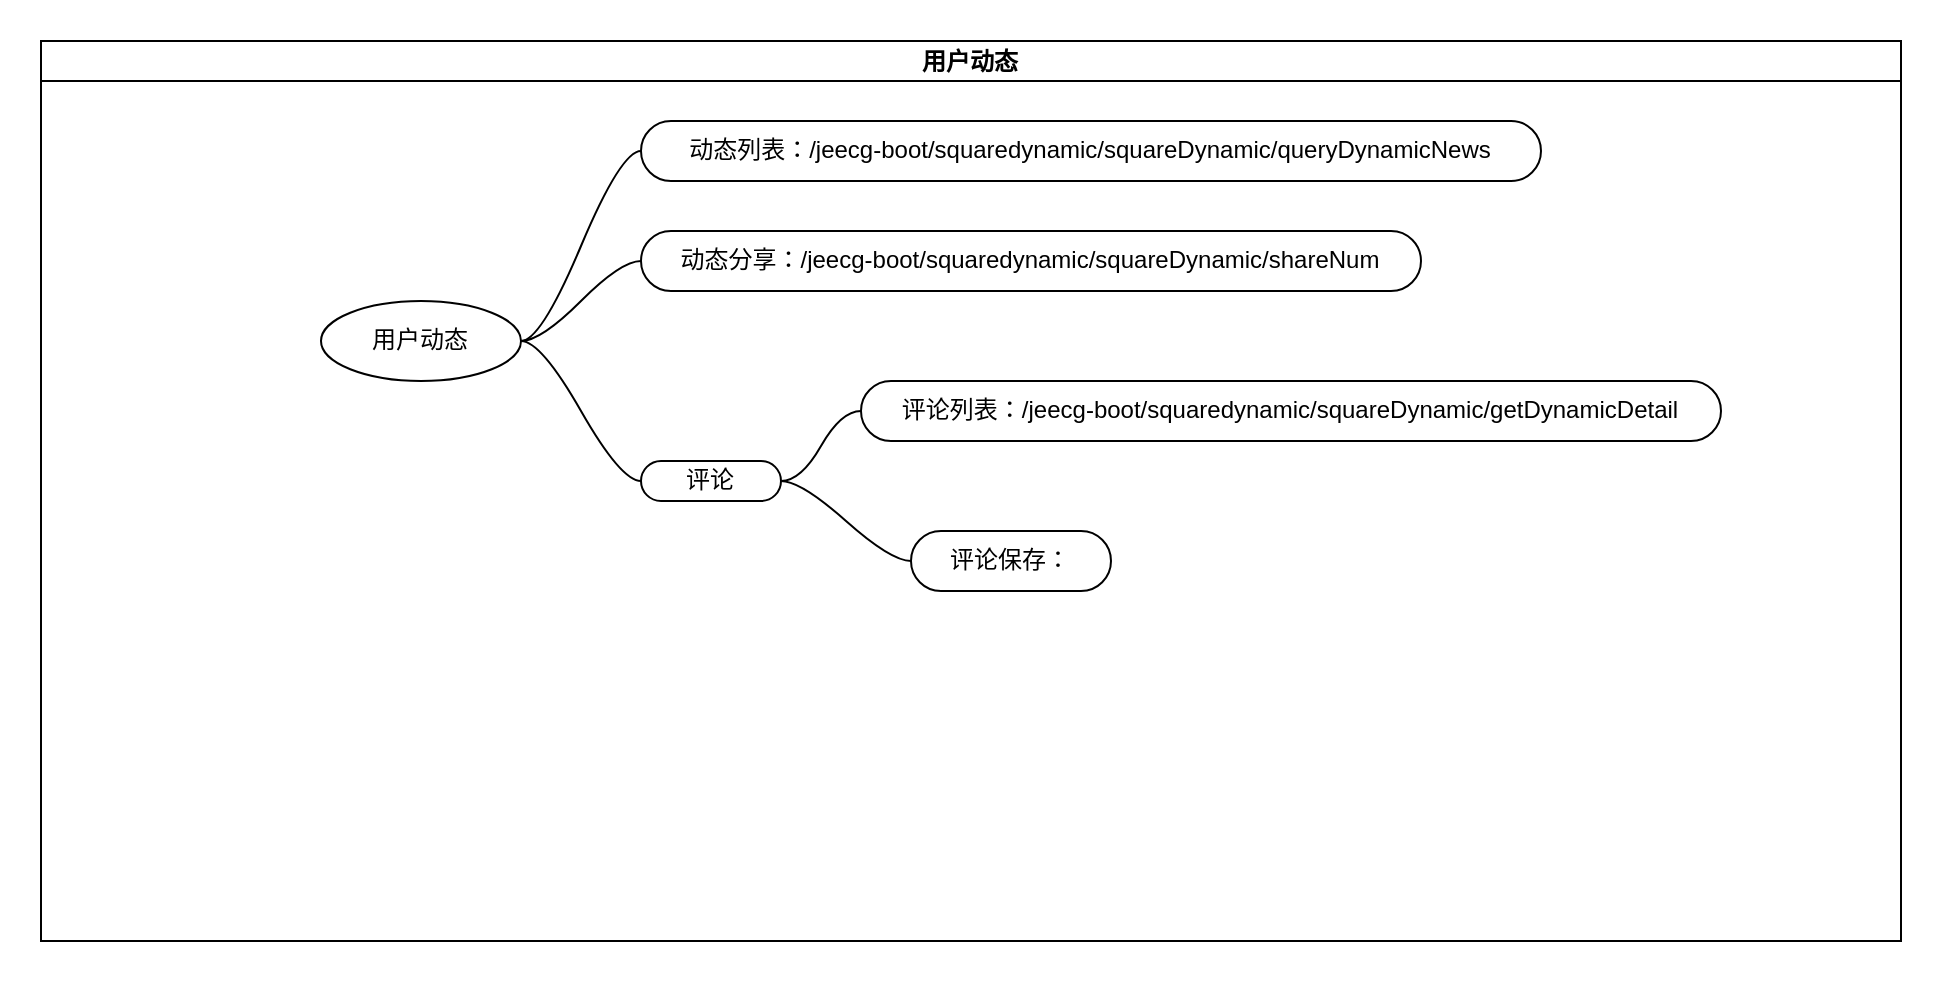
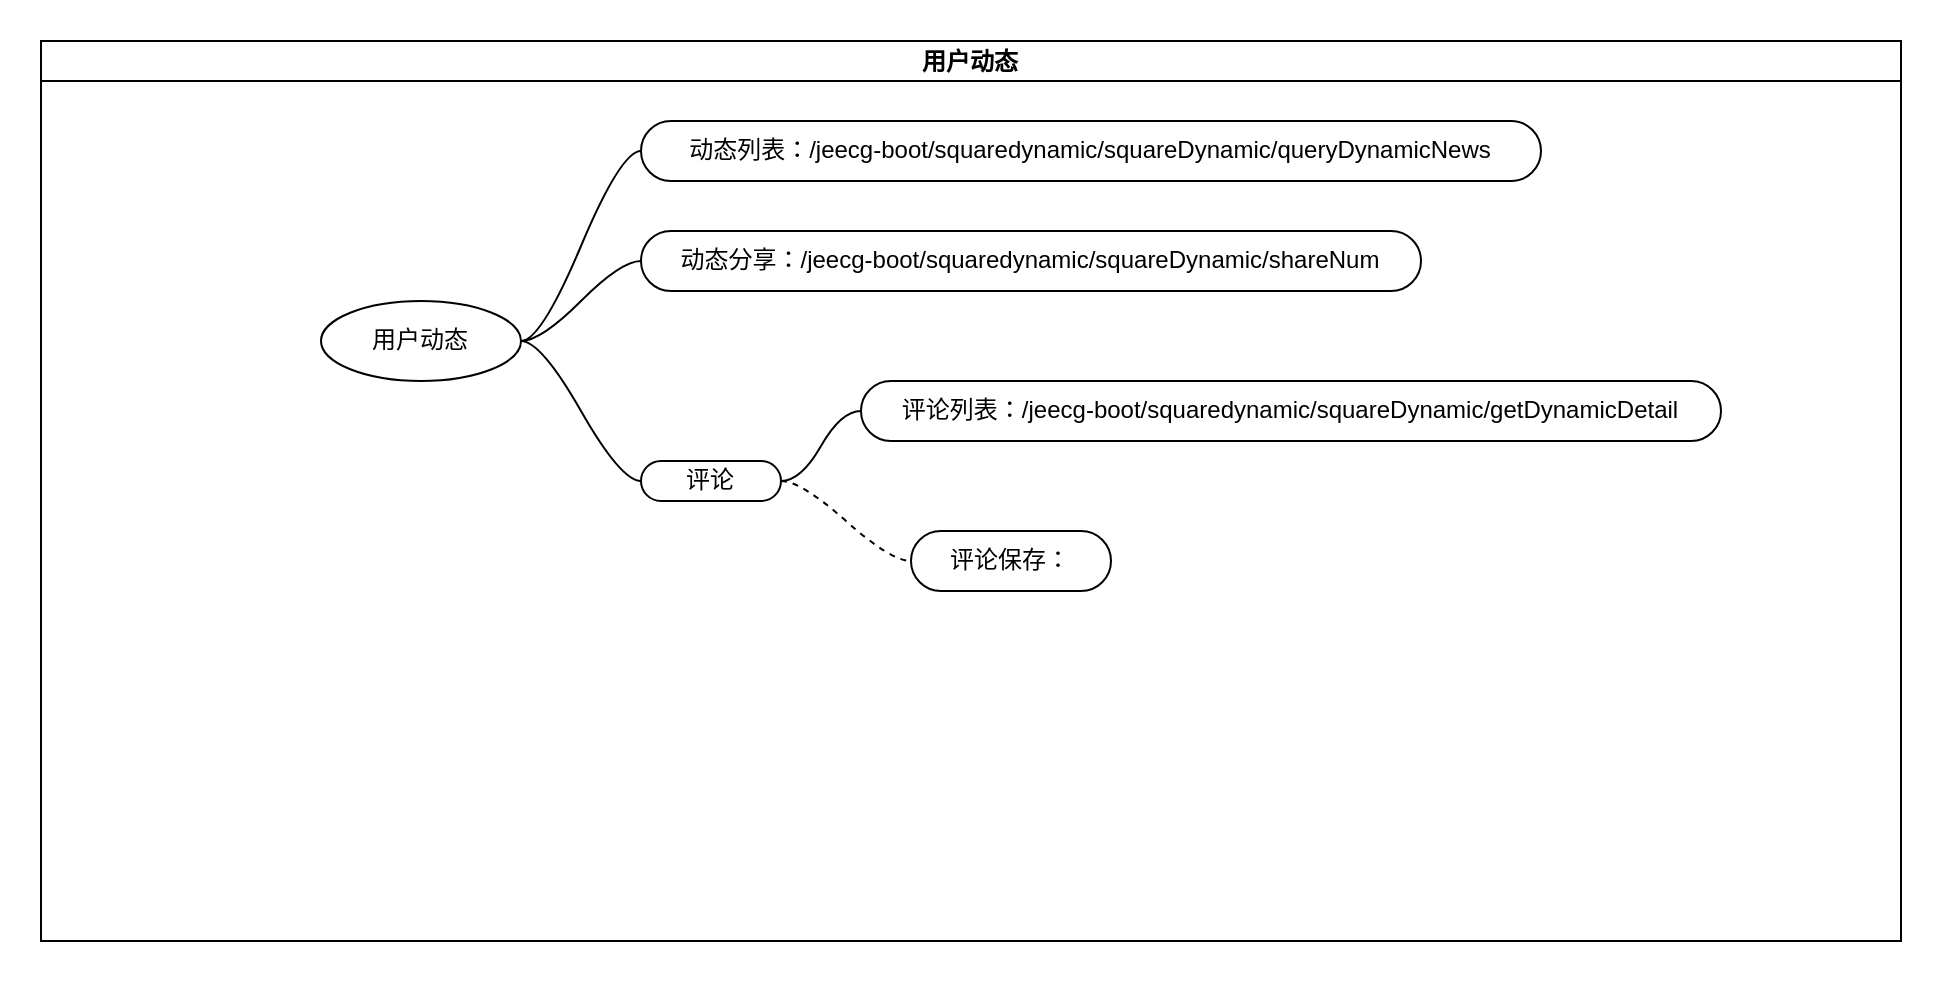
(849, 524) -> (849, 524)
